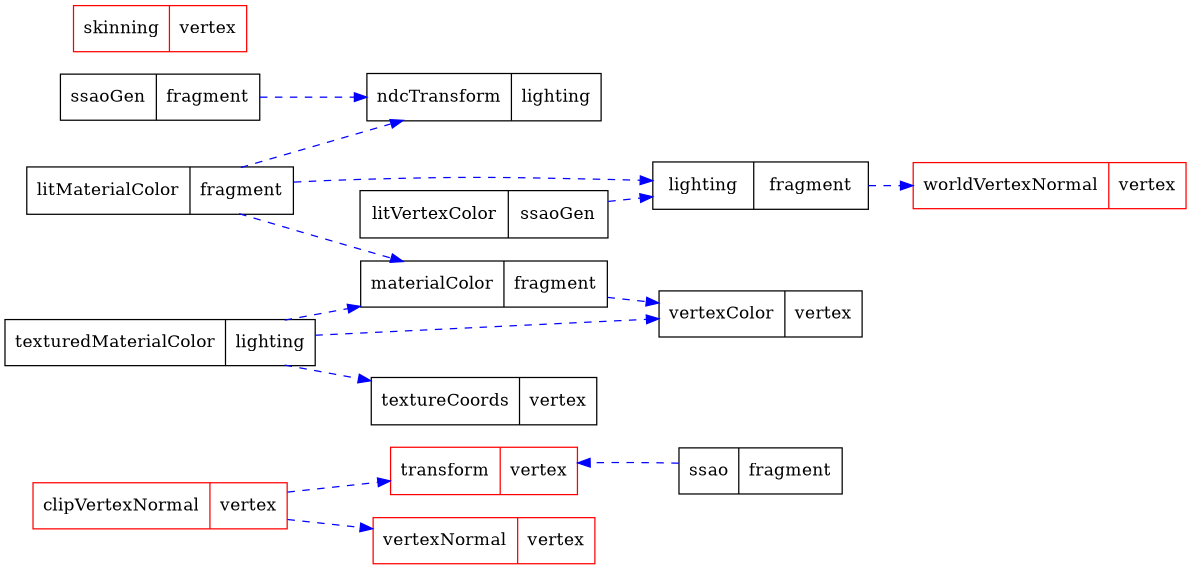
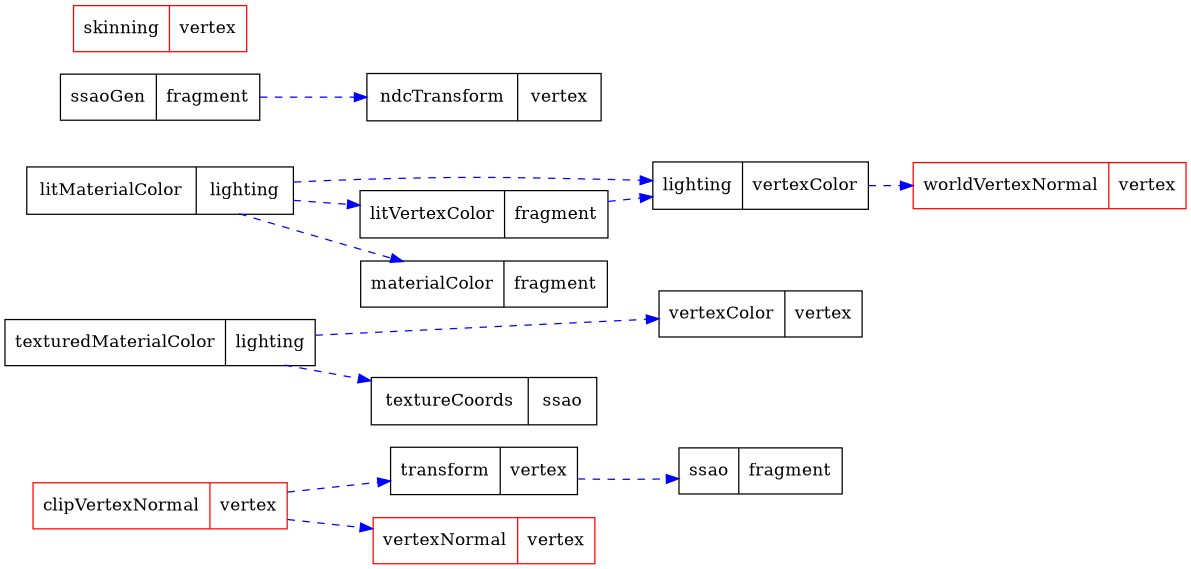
(556, 97) -> (559, 97)
(316, 146) -> (320, 202)
(811, 185) -> (805, 185)
(242, 190) -> (245, 190)
(558, 214) -> (556, 214)
(627, 299) -> none
(316, 314) -> none
(558, 401) -> (562, 401)
(634, 463) -> (622, 479)
(484, 471) -> (484, 471)
